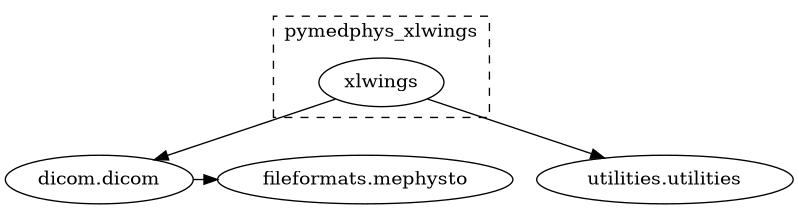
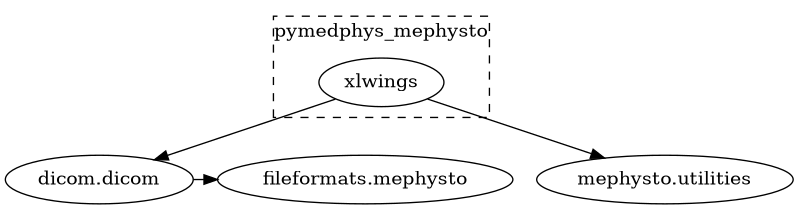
(381, 32) -> (381, 32)
(665, 180) -> (665, 180)
